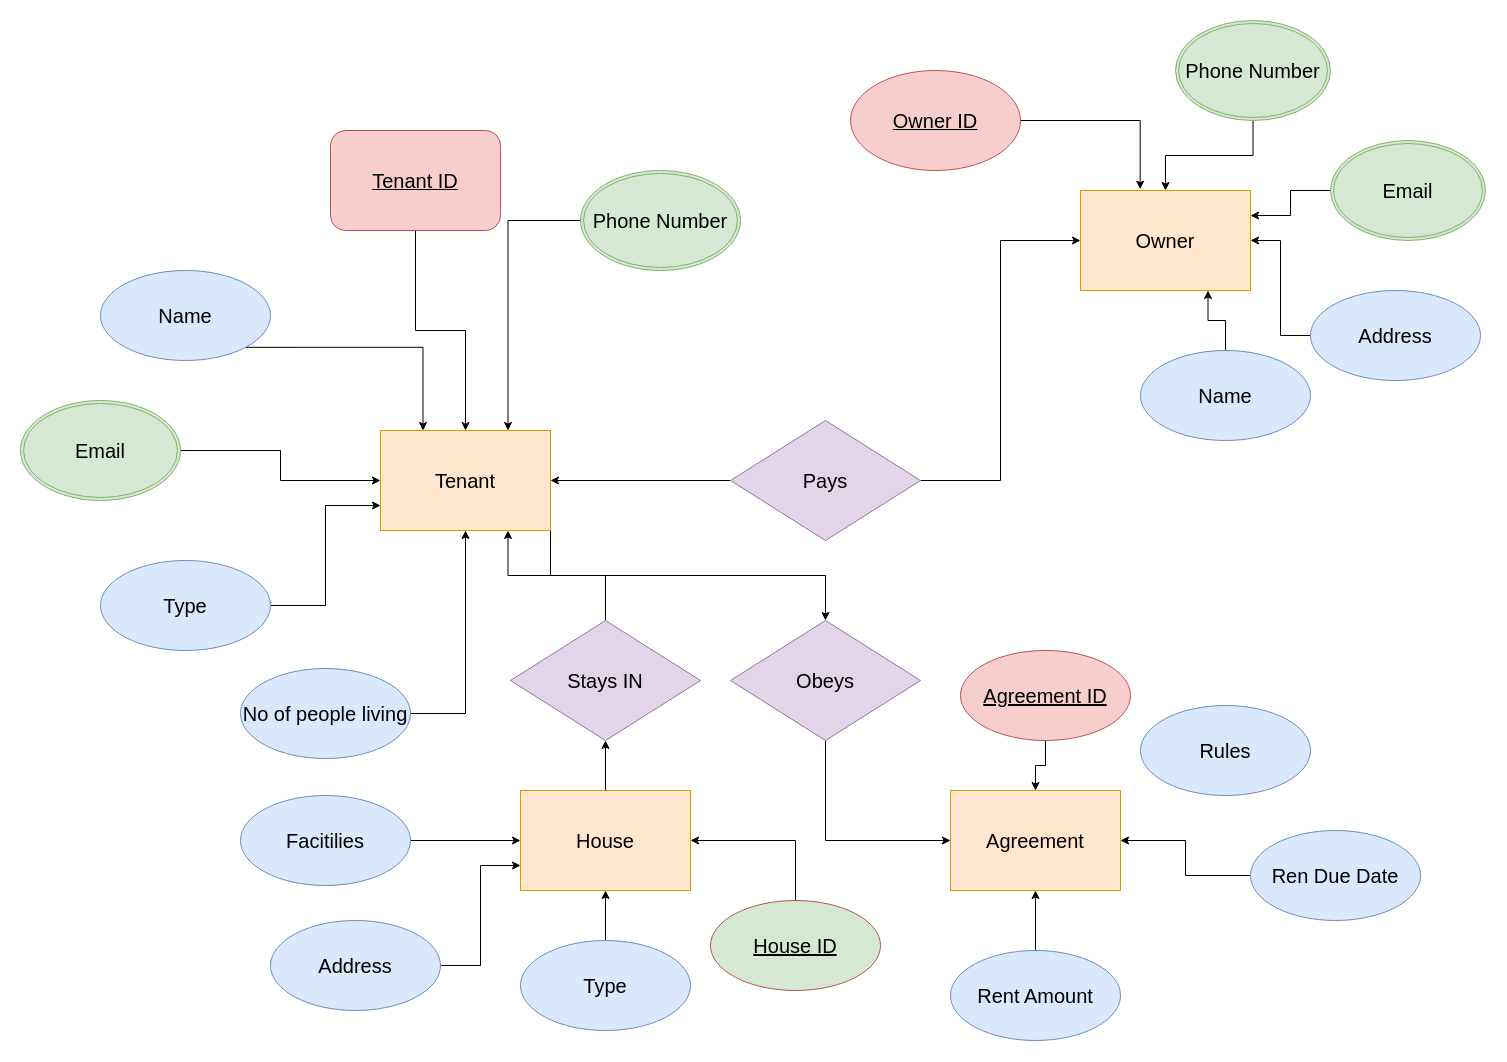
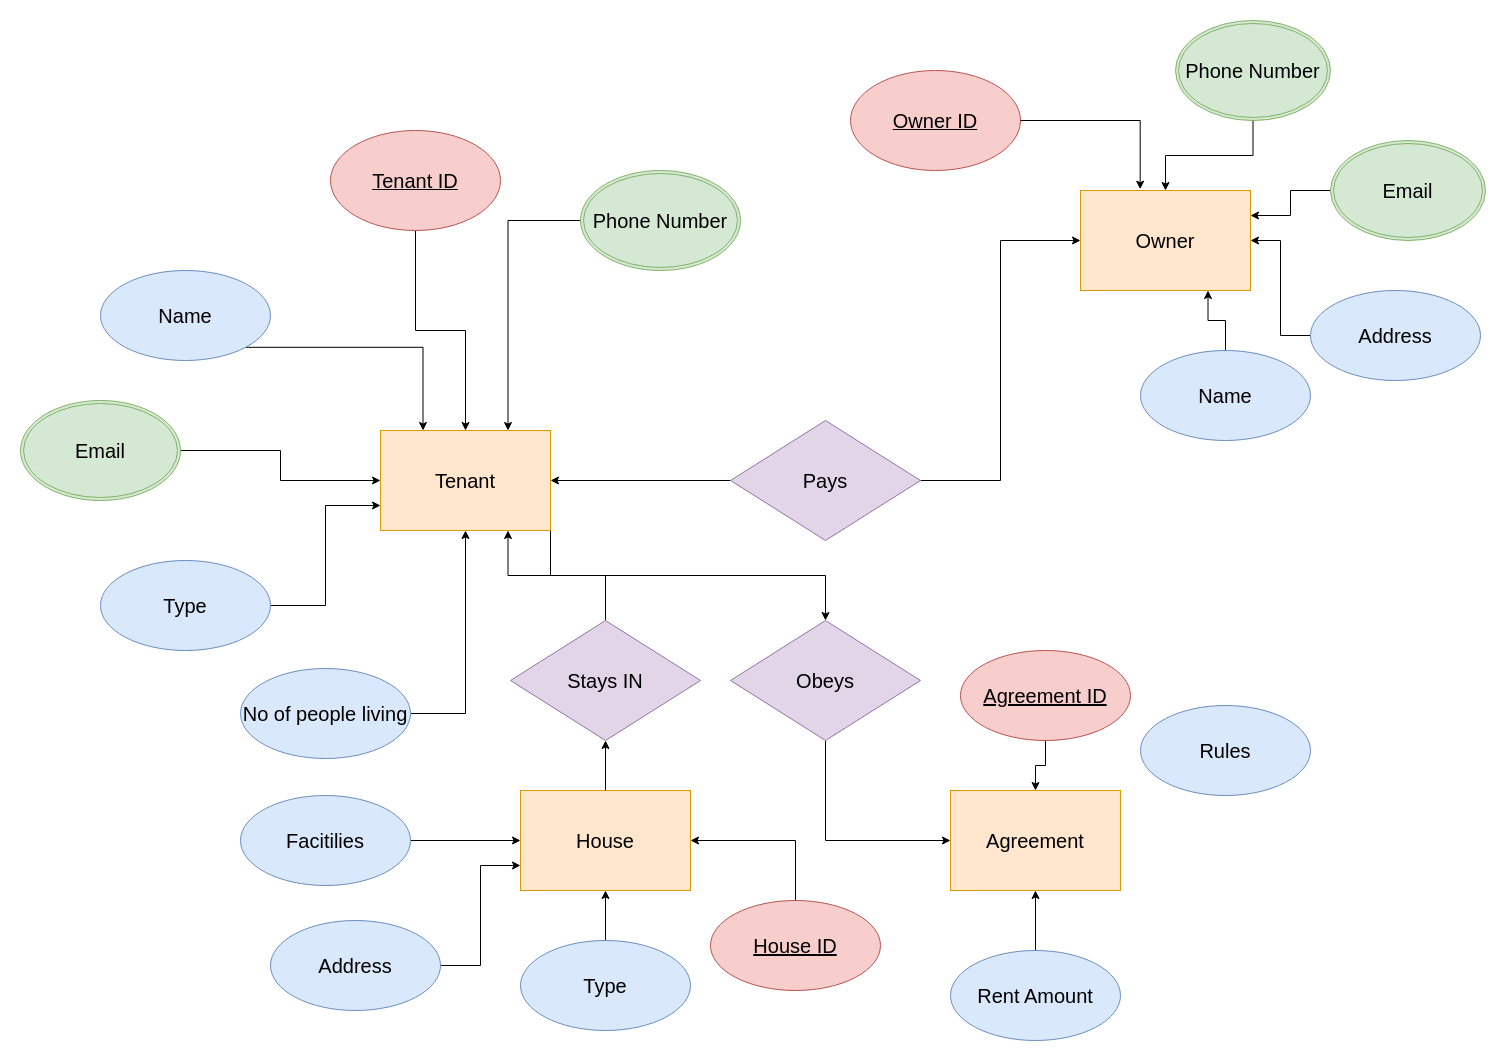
(416, 181) -> (416, 181)
(1186, 862) -> none
(1336, 876) -> none
(796, 946) -> (796, 946)
